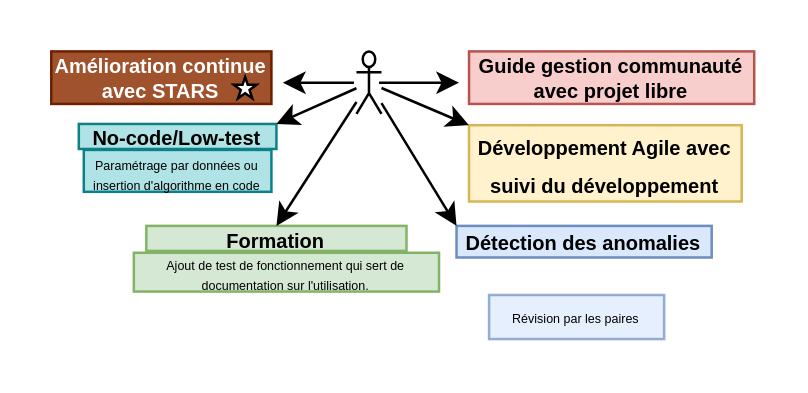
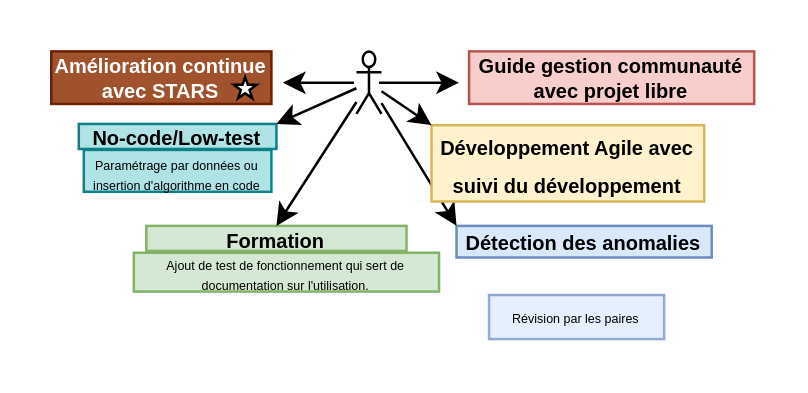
(605, 163) -> (568, 163)
